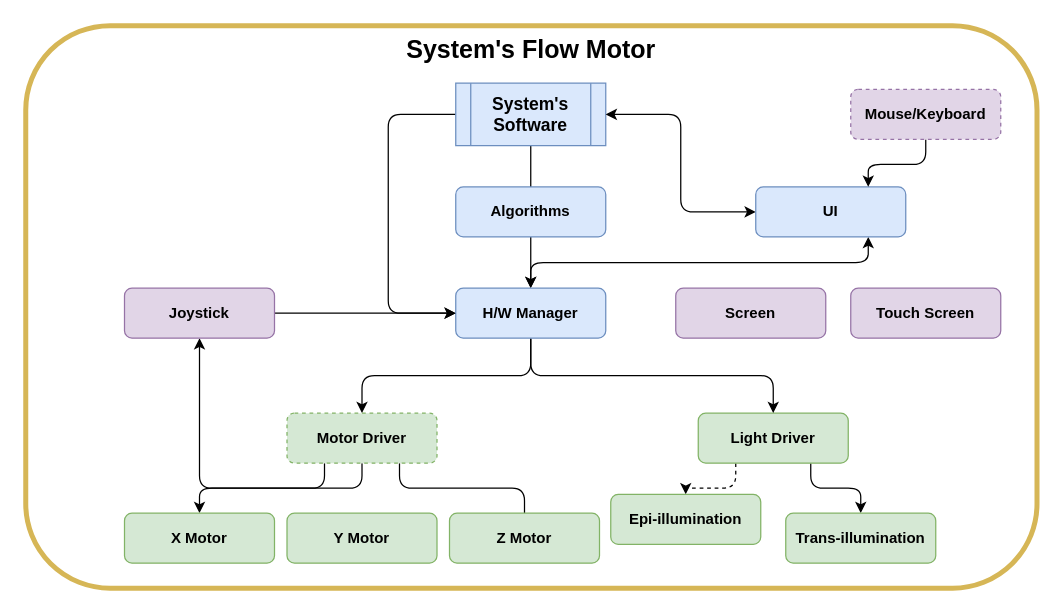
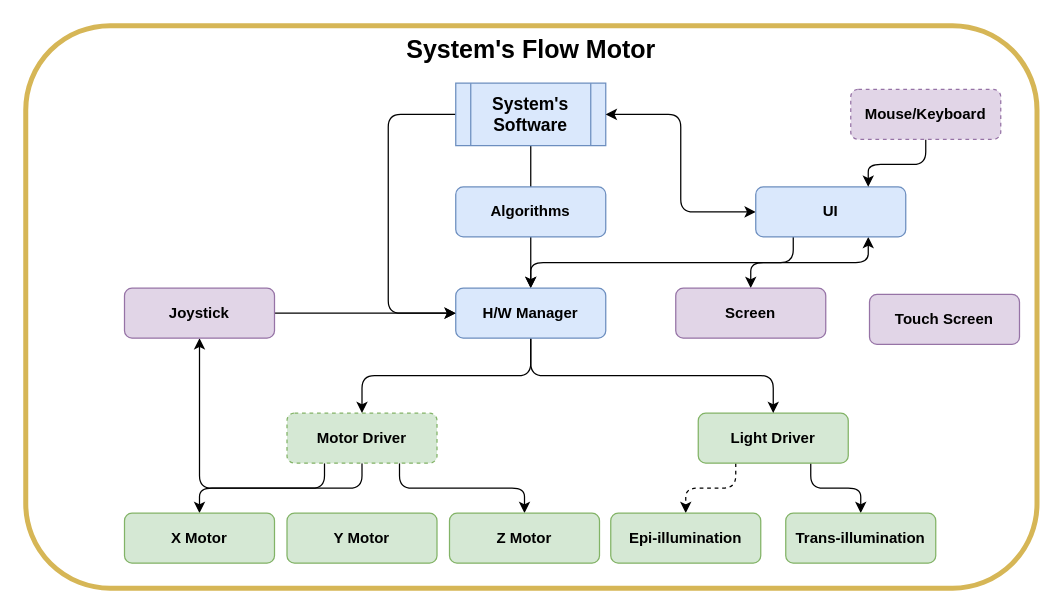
none -> (793, 247)
(926, 313) -> (944, 319)
(524, 502) -> (524, 497)
(686, 519) -> (686, 538)
